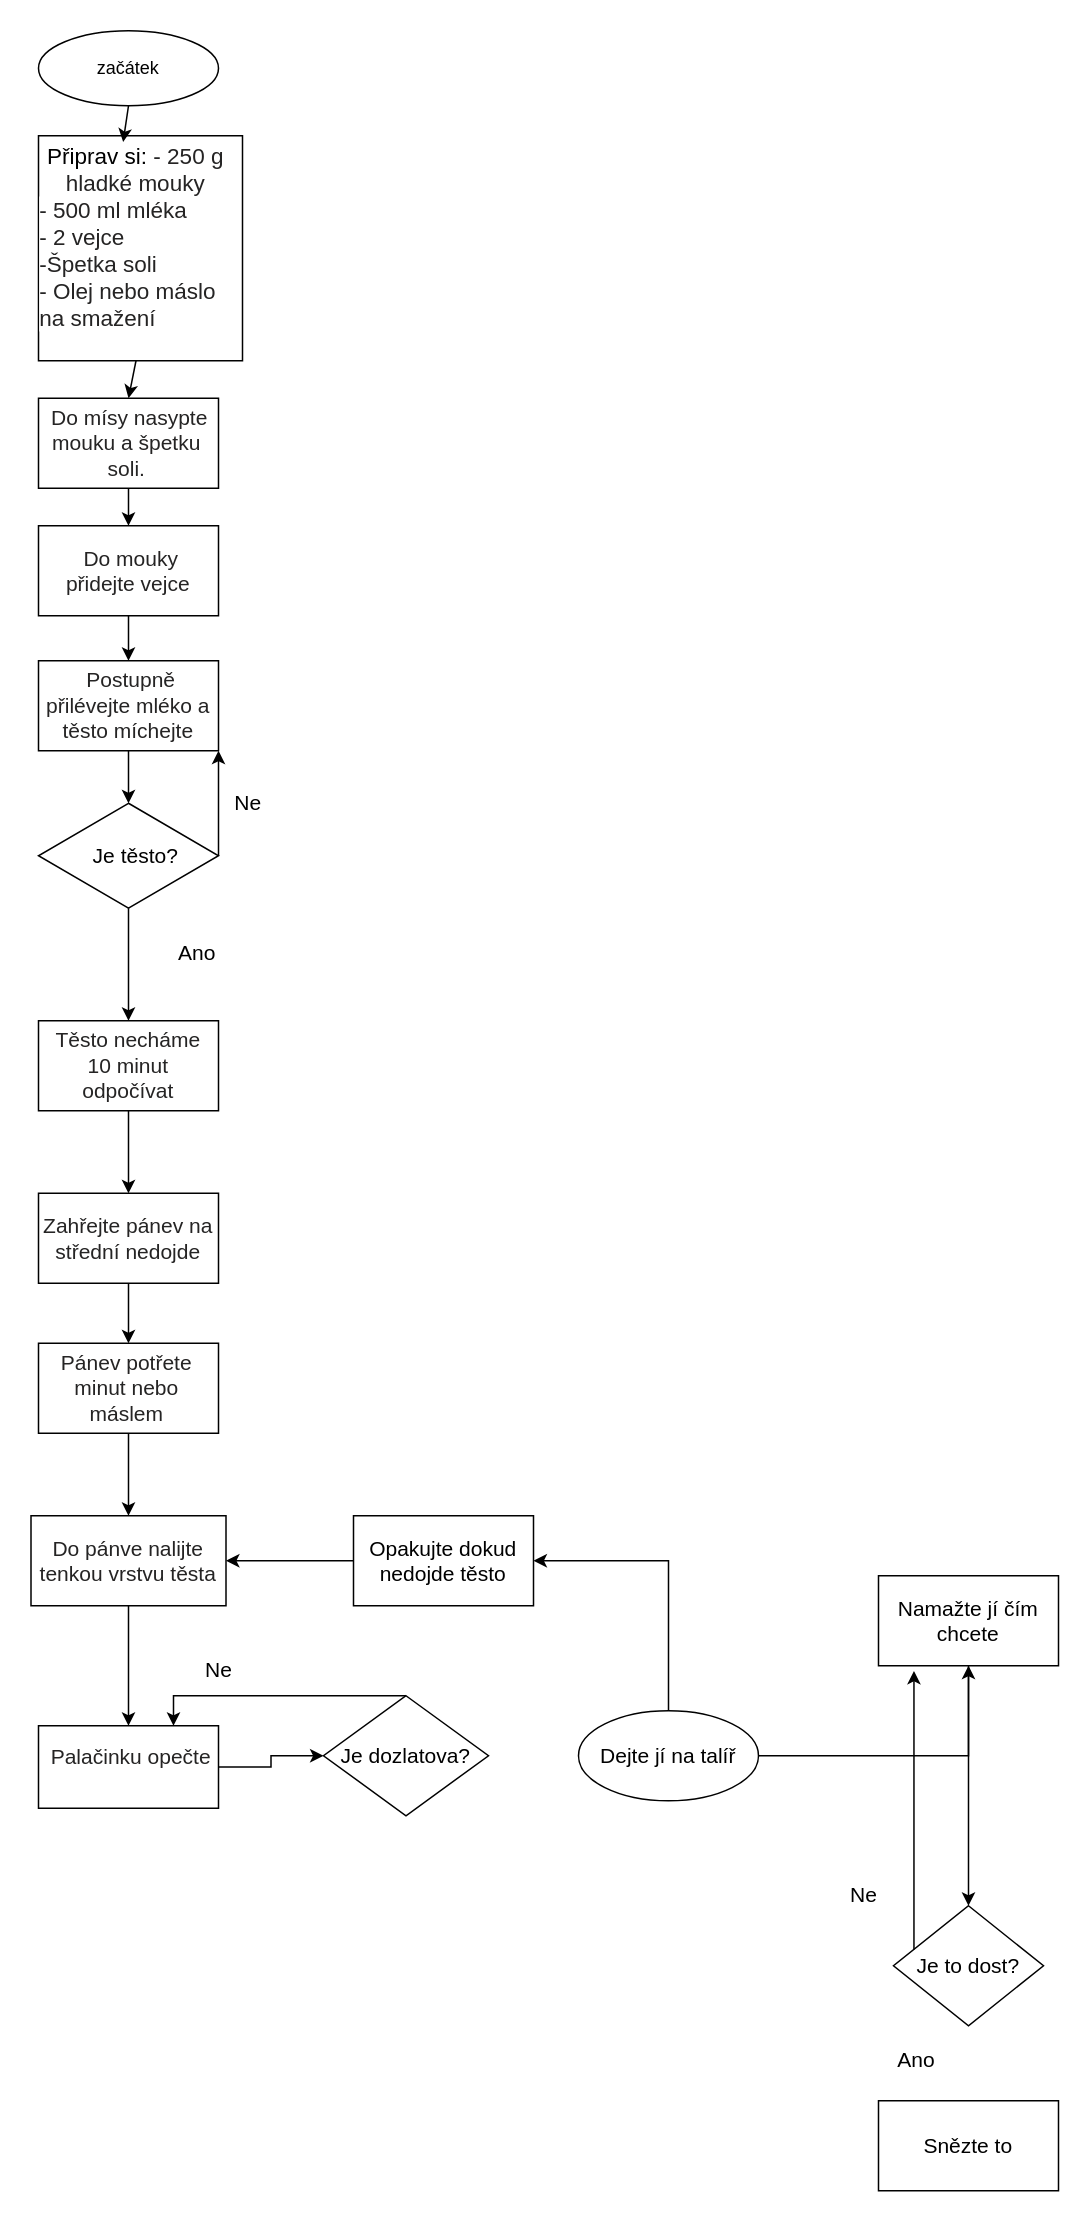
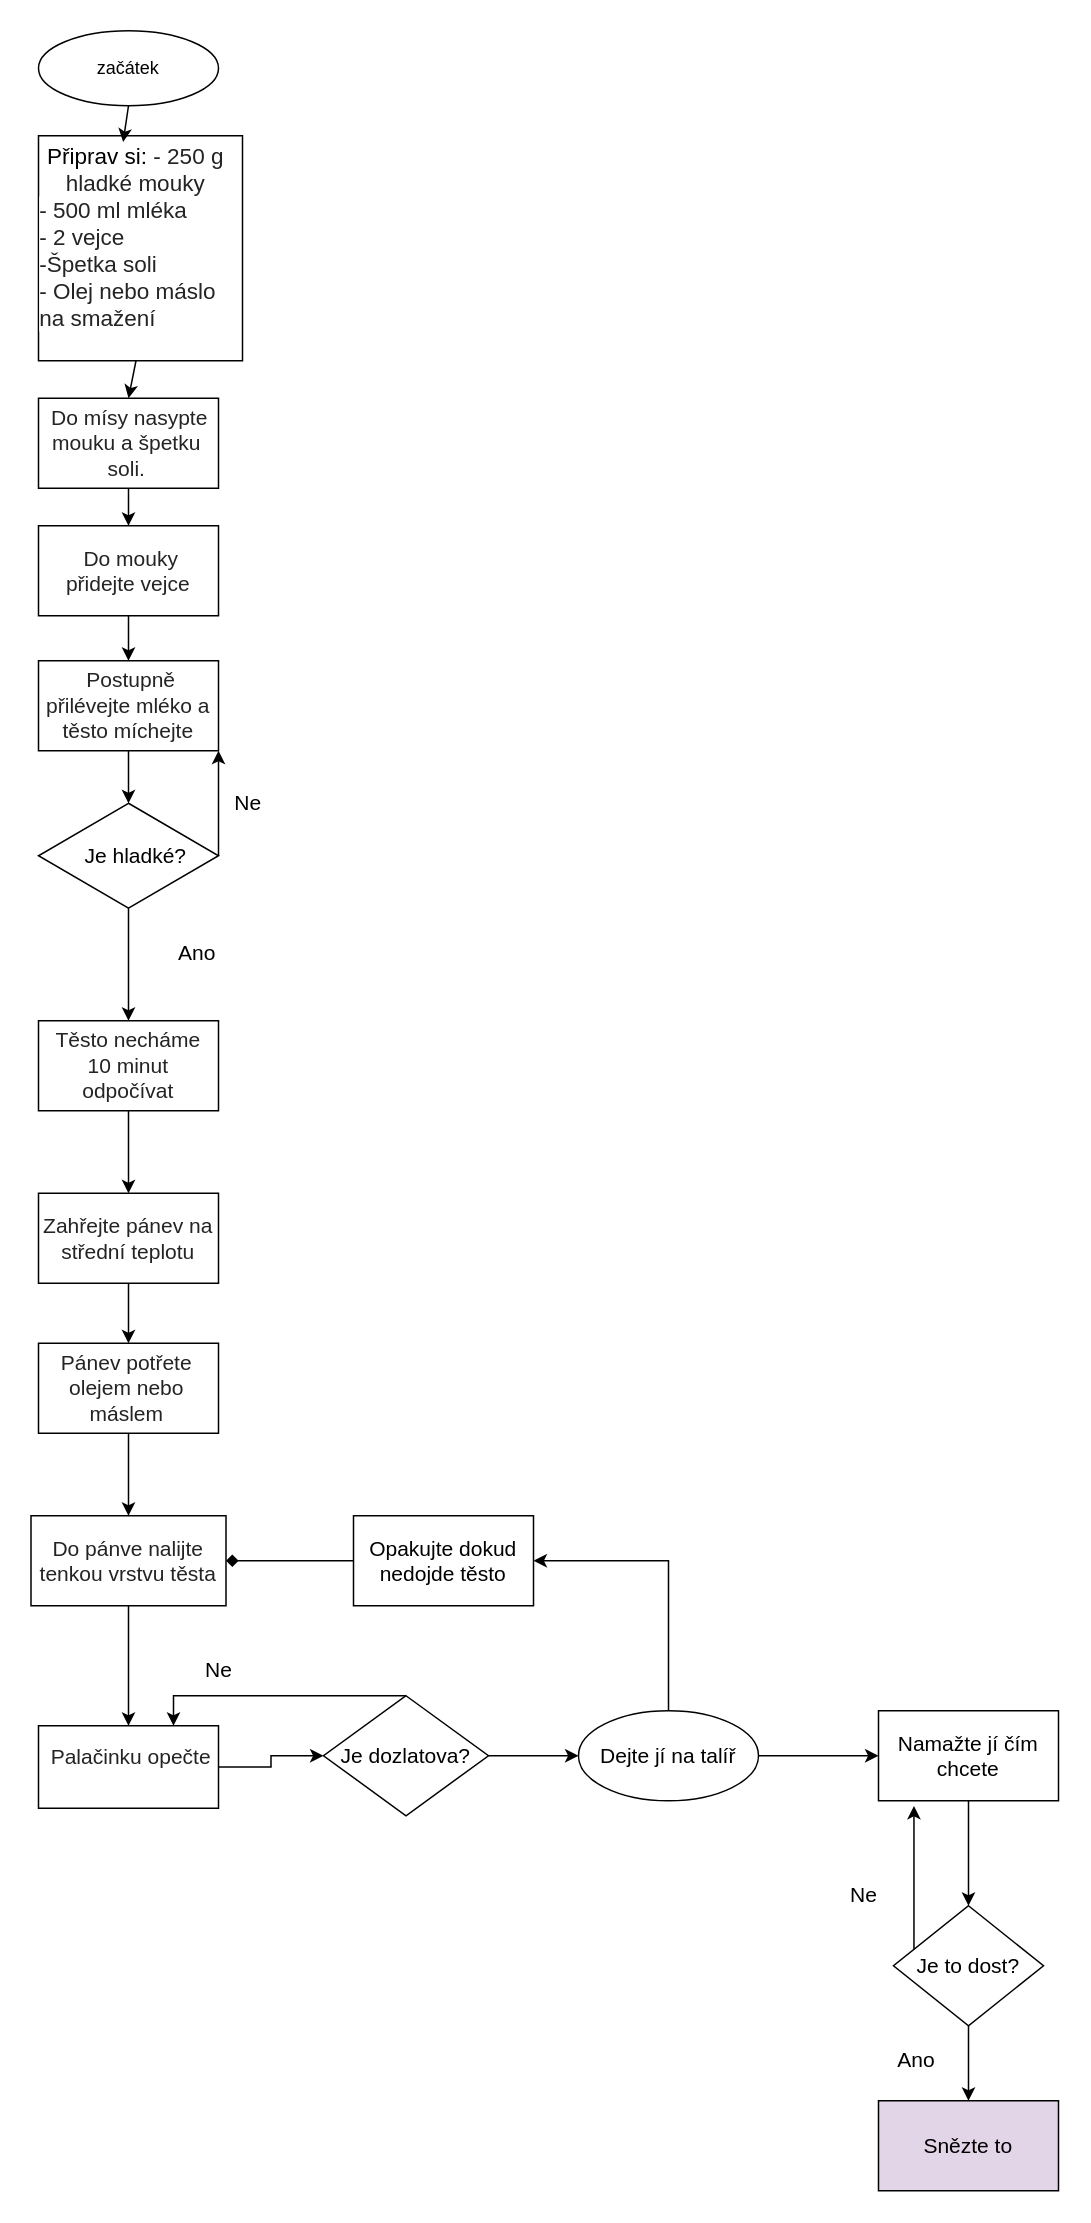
(136, 856) -> (136, 856)
(128, 1238) -> (128, 1238)
(127, 1388) -> (127, 1388)
(237, 1561) -> (238, 1561)
(968, 1621) -> (968, 1756)
none -> (528, 1756)
none -> (968, 2058)
(968, 2146) -> (968, 2146)
